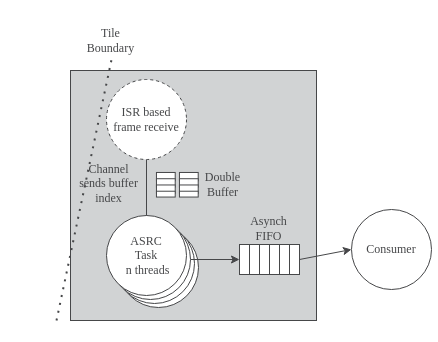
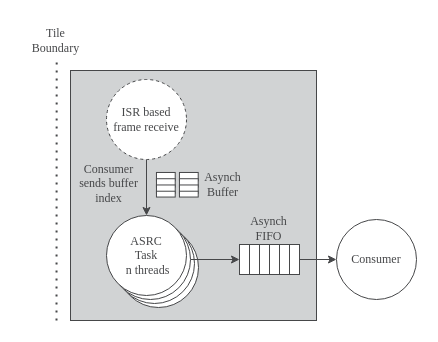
(111, 41) -> (56, 41)
(109, 184) -> (109, 184)
(223, 185) -> (223, 185)
(147, 210) -> (147, 207)
(392, 250) -> (377, 260)
